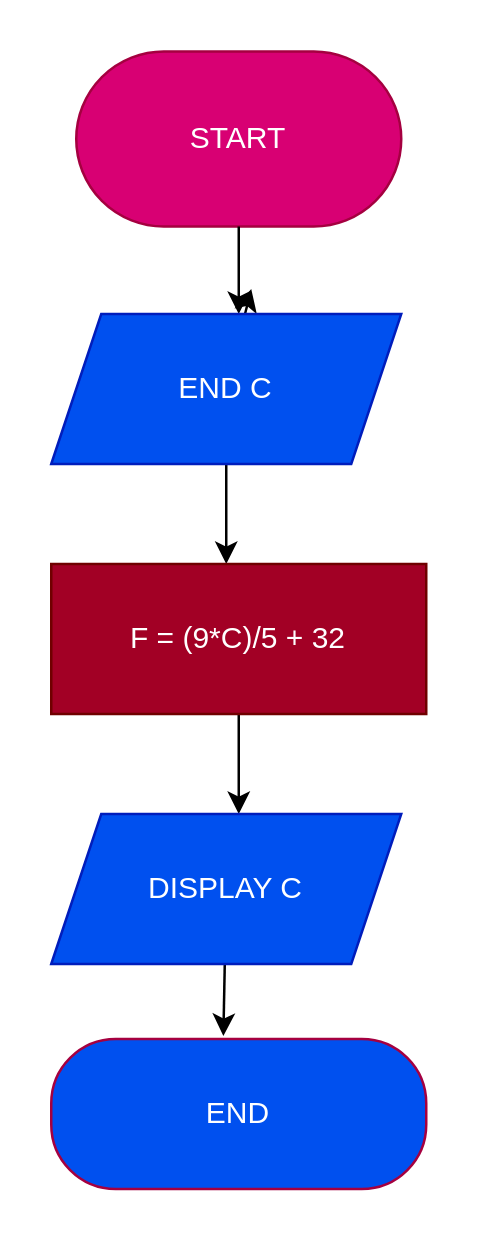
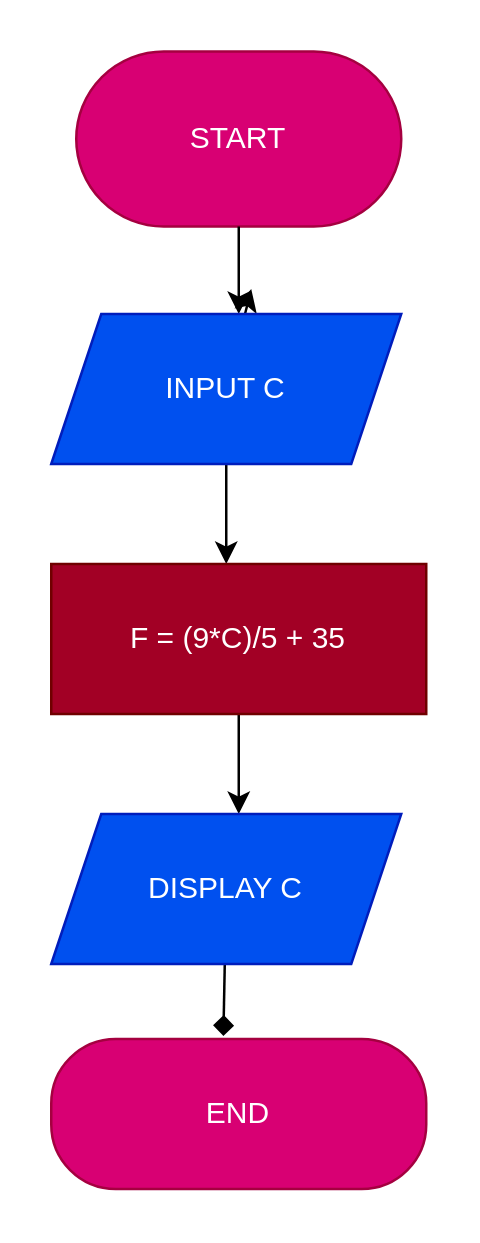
(226, 389) -> (226, 389)
(239, 639) -> (239, 639)
(224, 1017) -> (224, 1015)
(239, 1114) -> (239, 1114)
